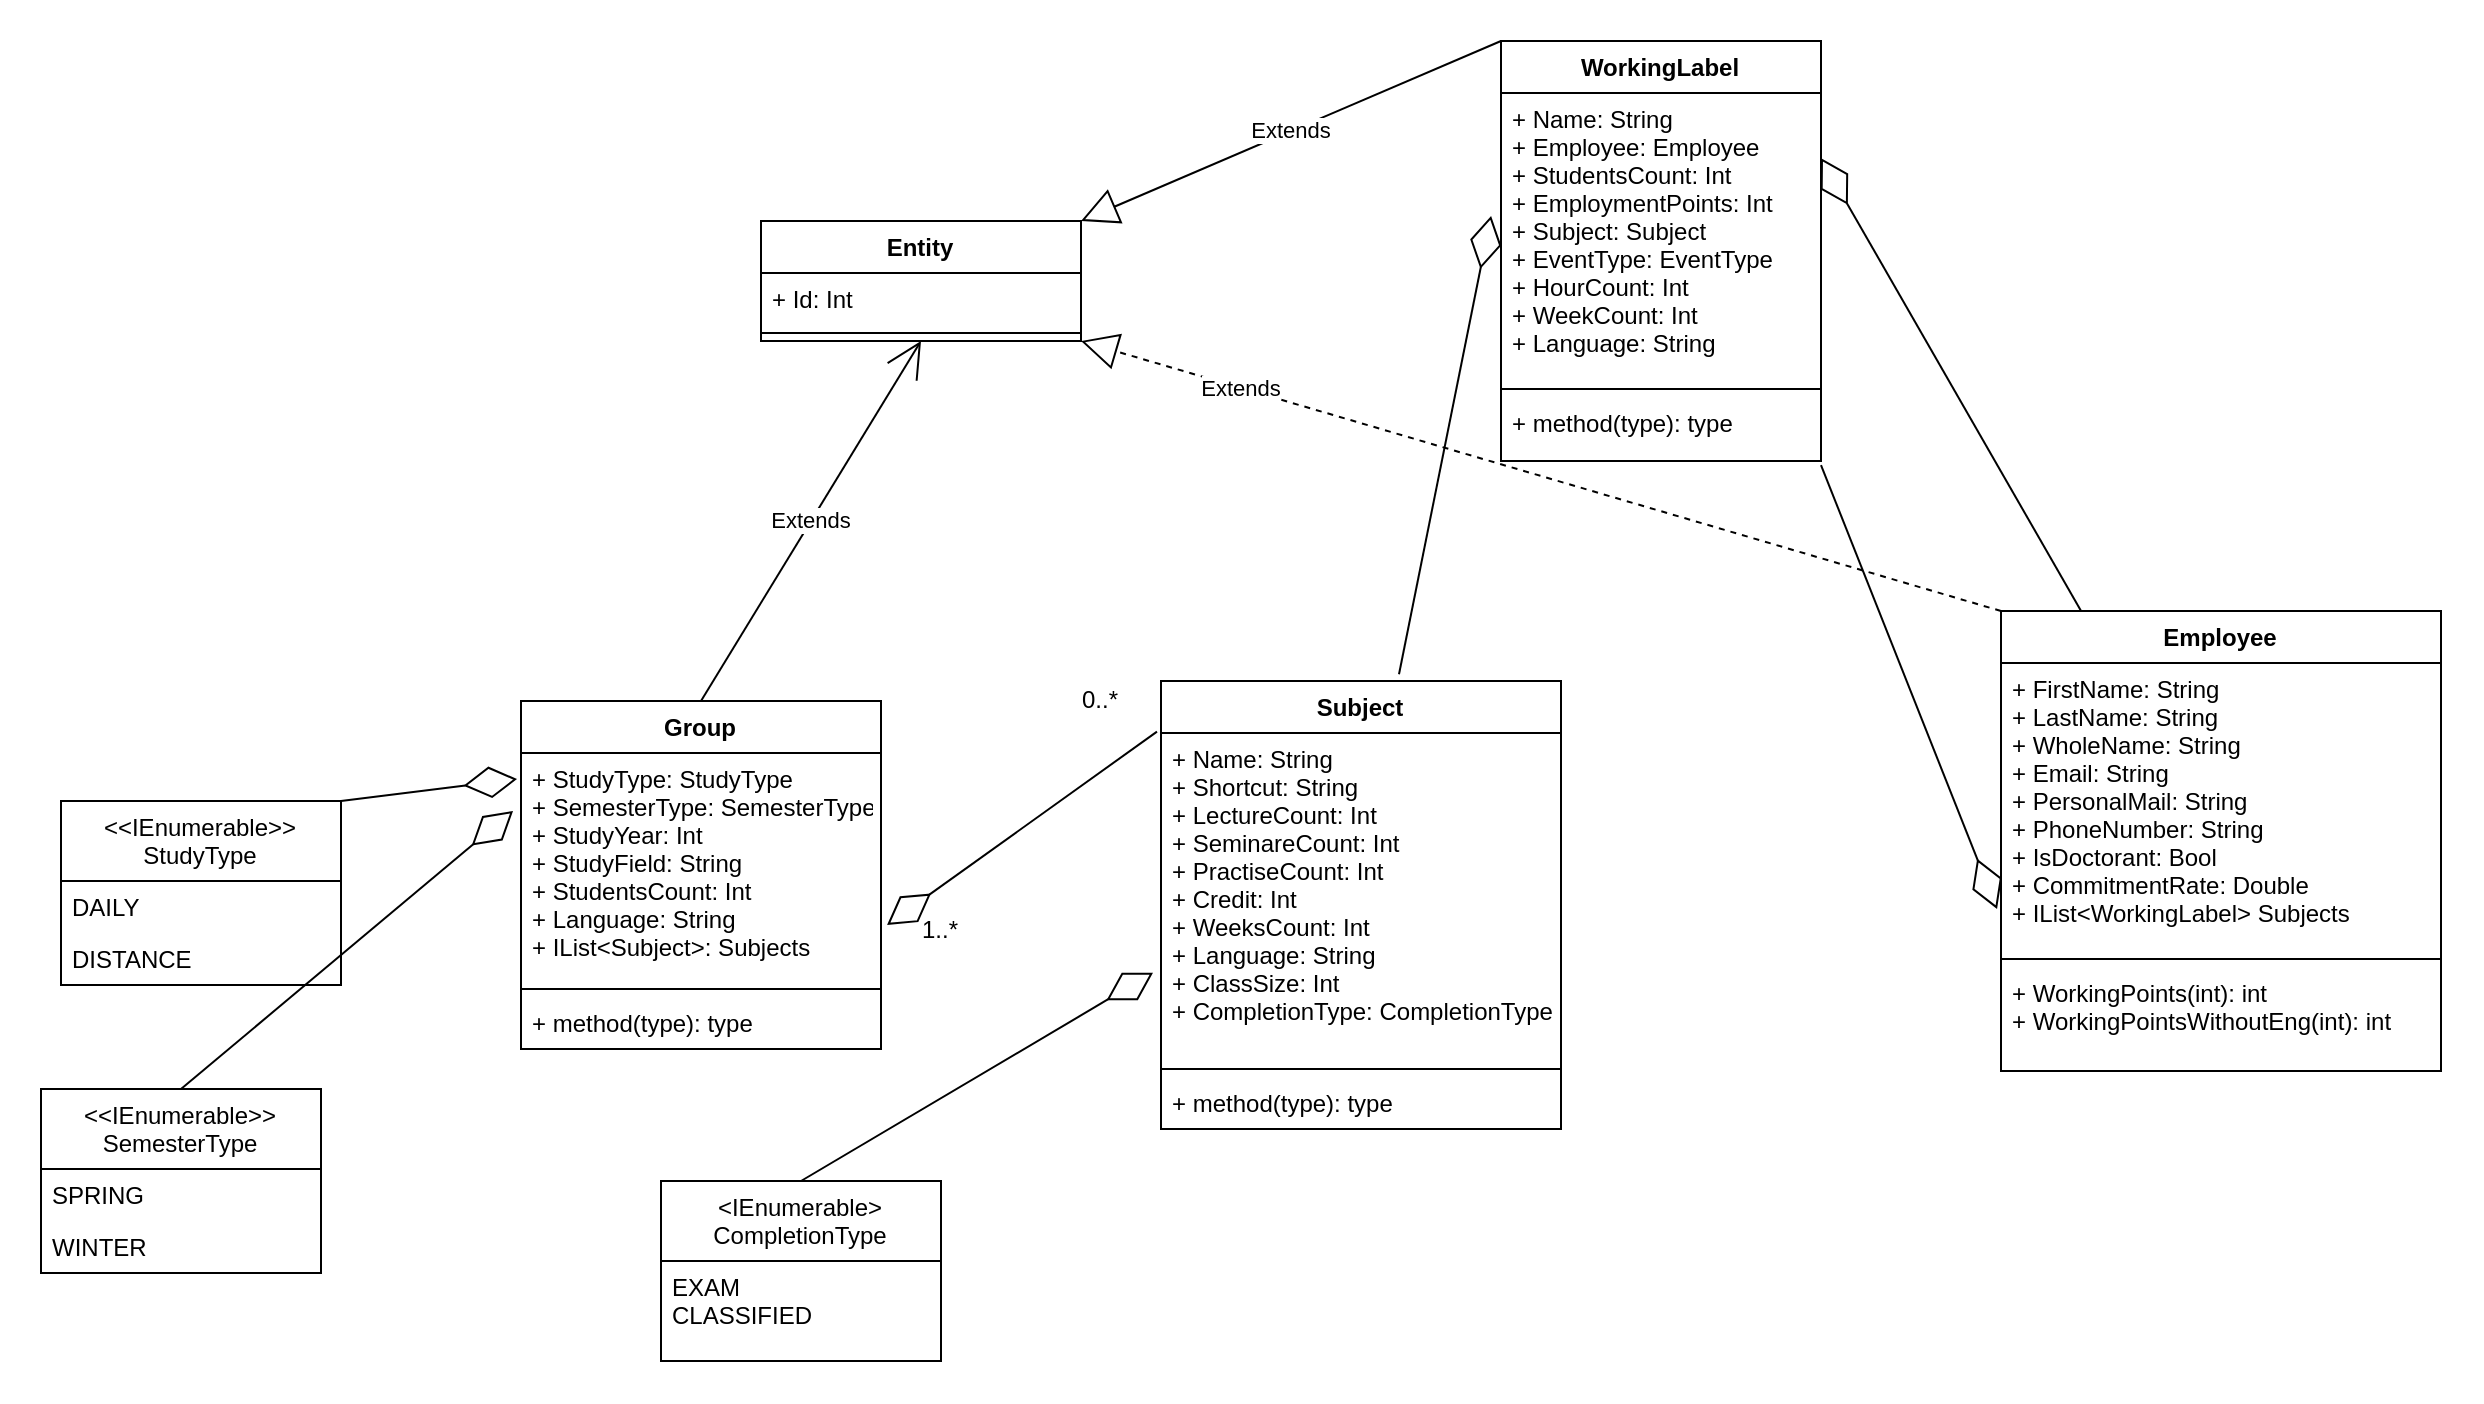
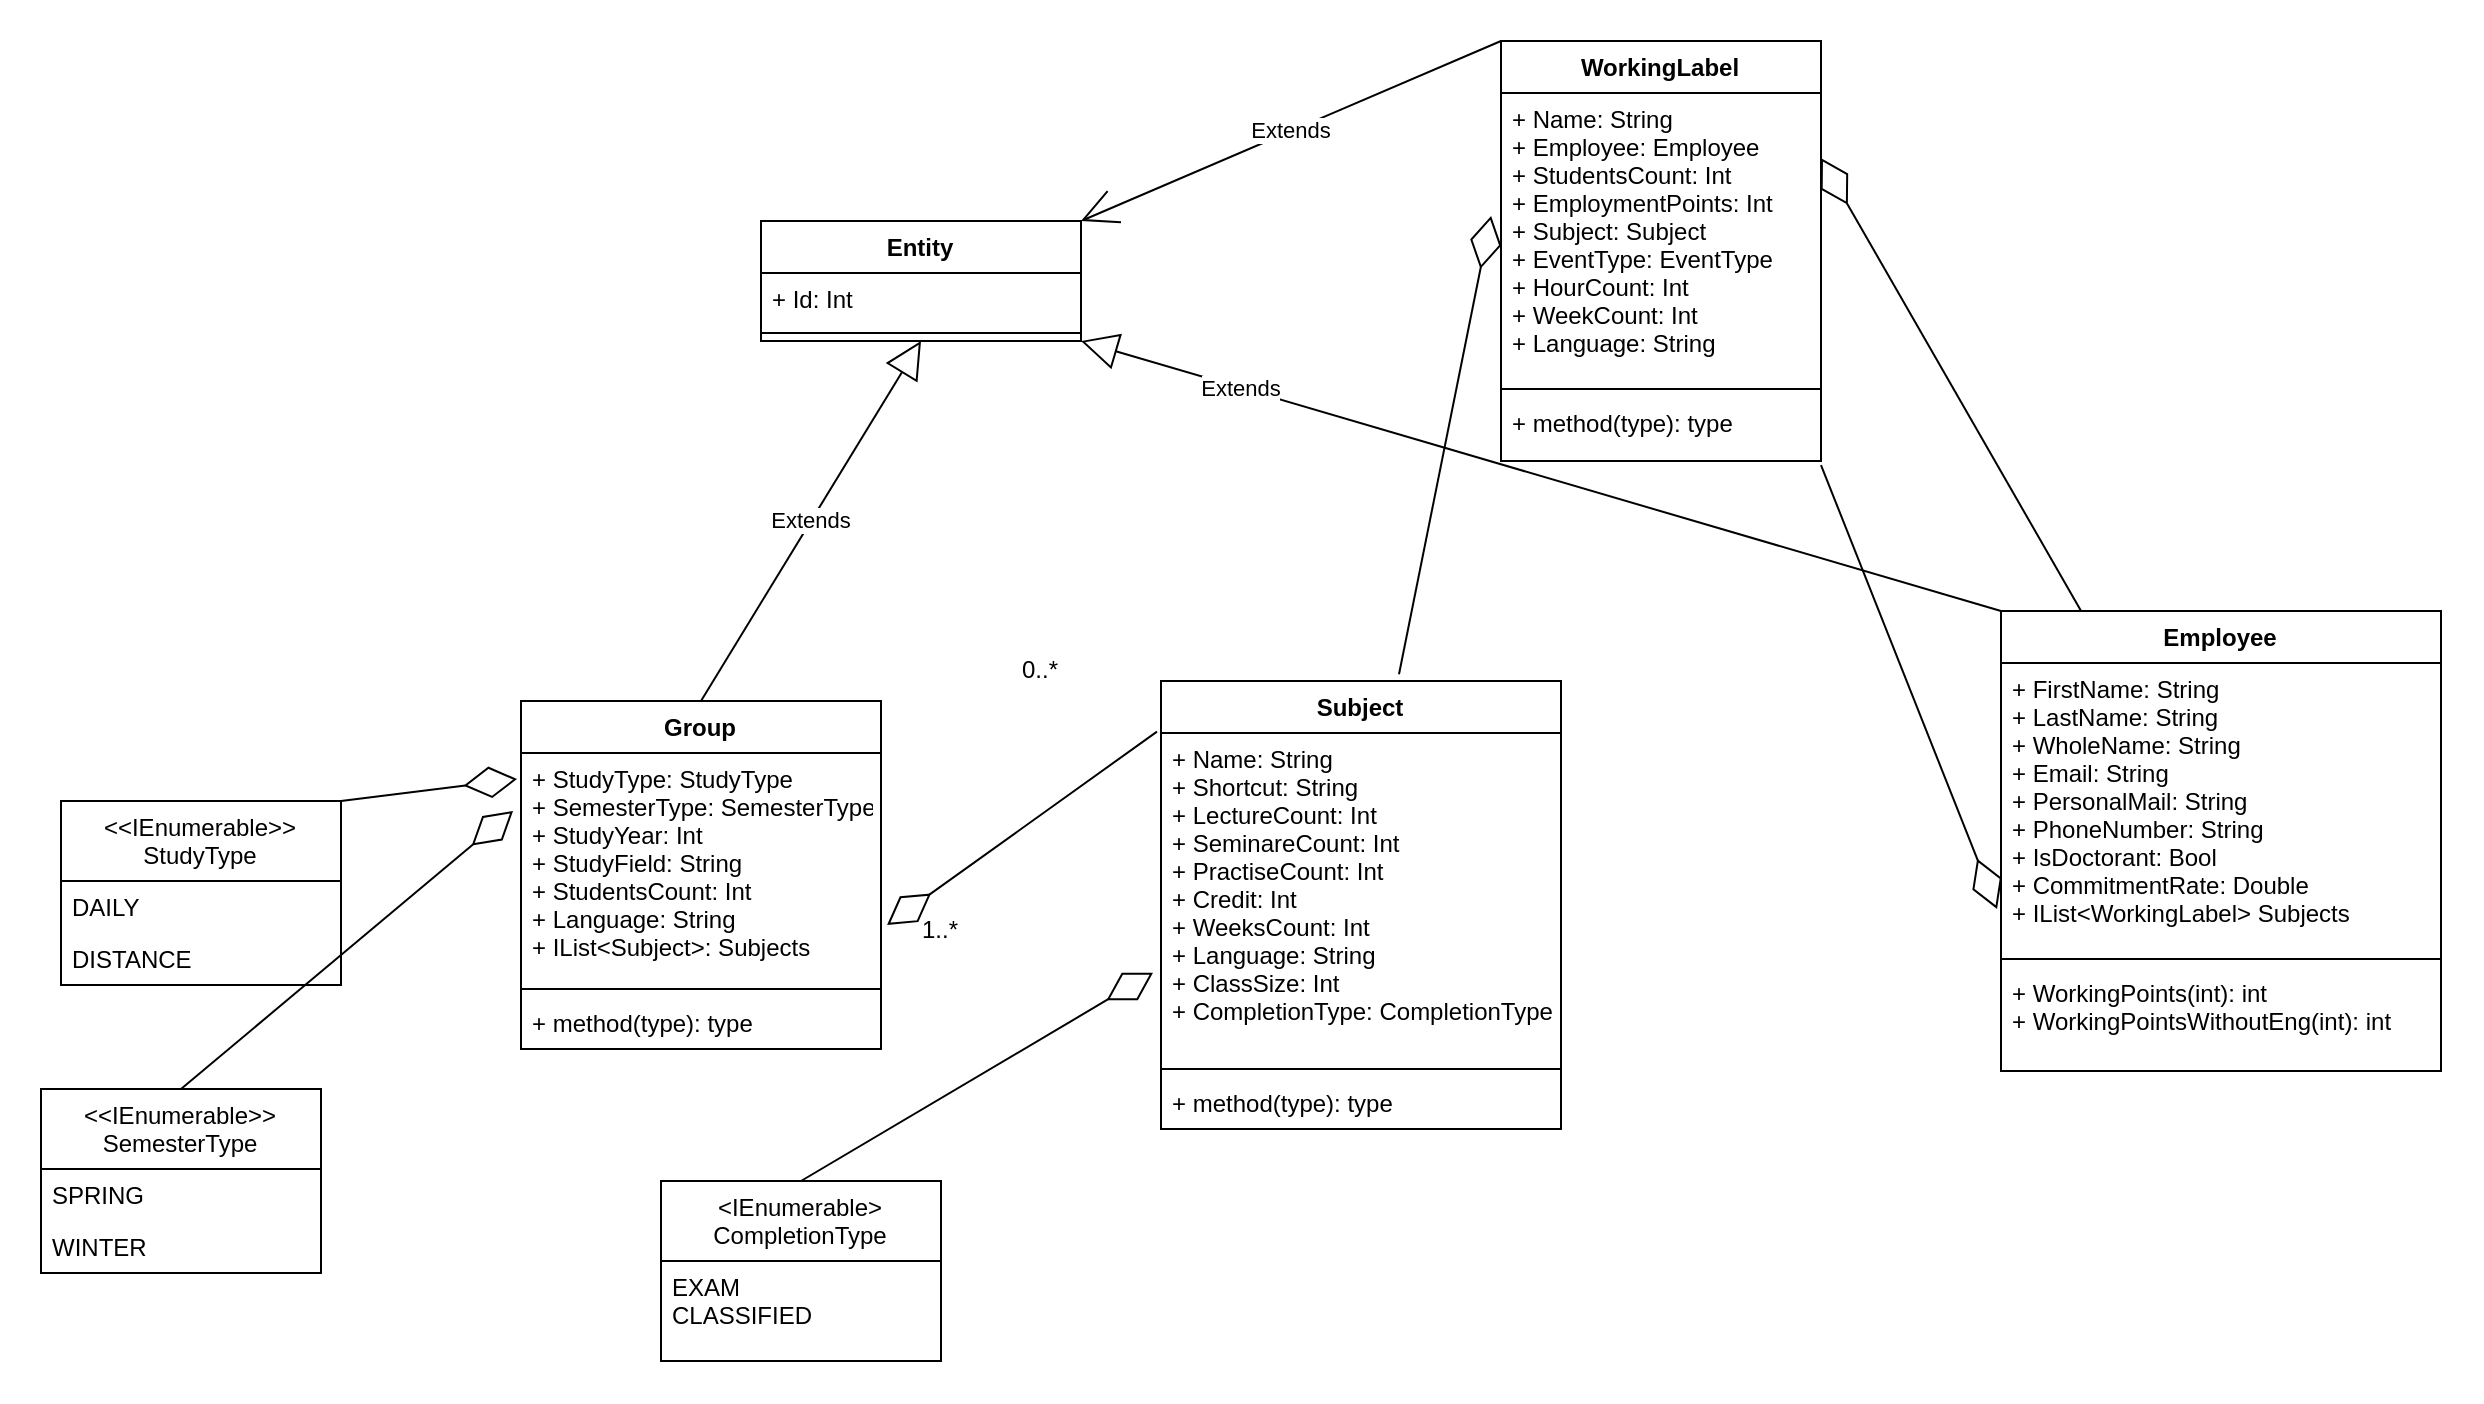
(1116, 206) -> (1101, 213)
(910, 359) -> (901, 374)
(1568, 484) -> (1568, 484)
(1101, 701) -> (1041, 671)
